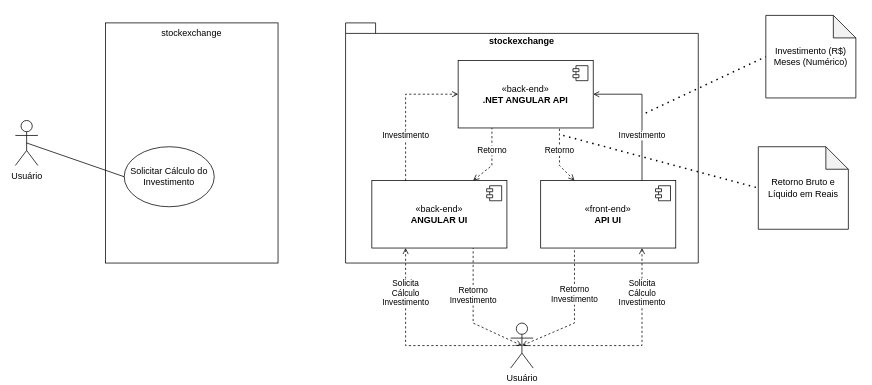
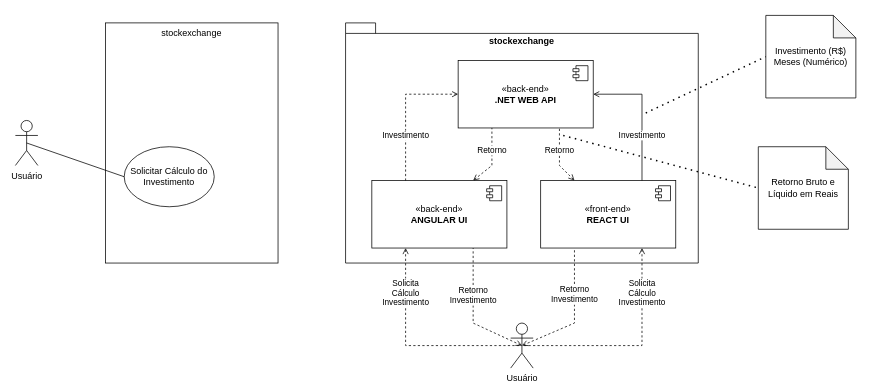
(525, 94) -> (525, 94)
(608, 214) -> (608, 214)
